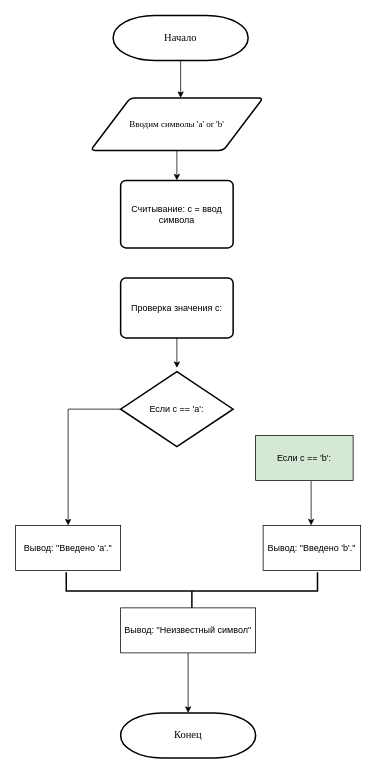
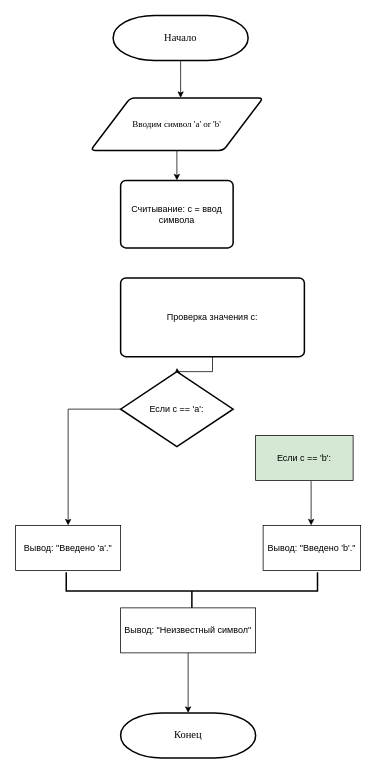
(177, 124) -> (177, 124)
(177, 308) -> (212, 317)
